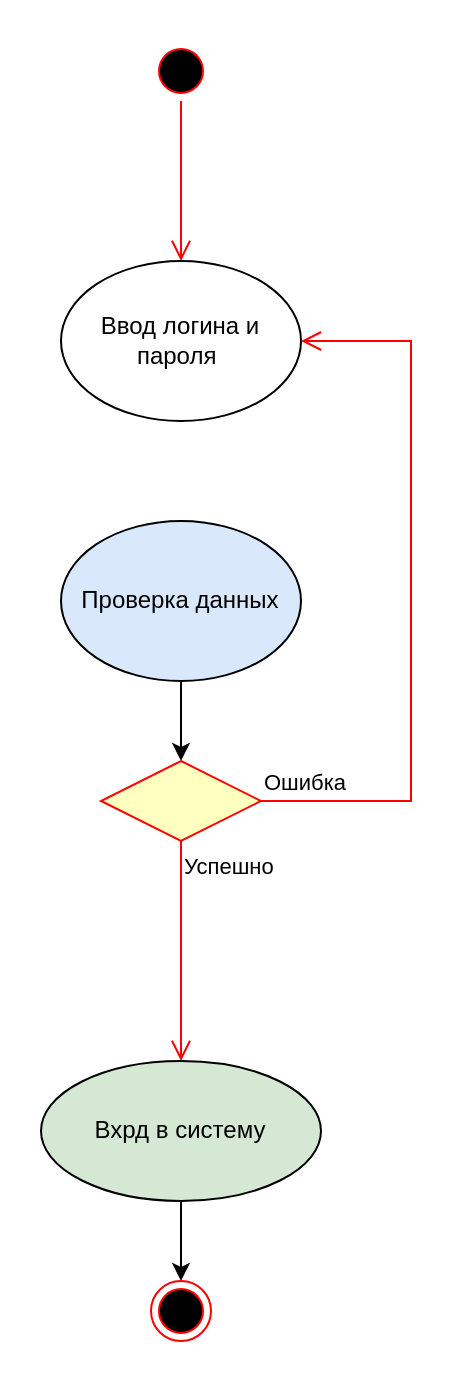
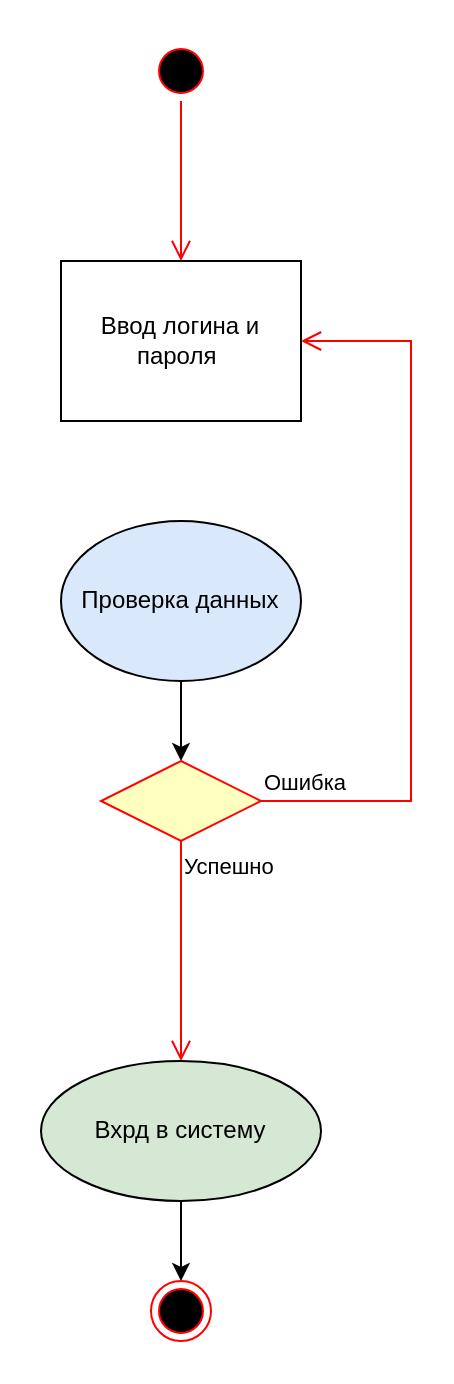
(181, 341) -> (181, 341)
